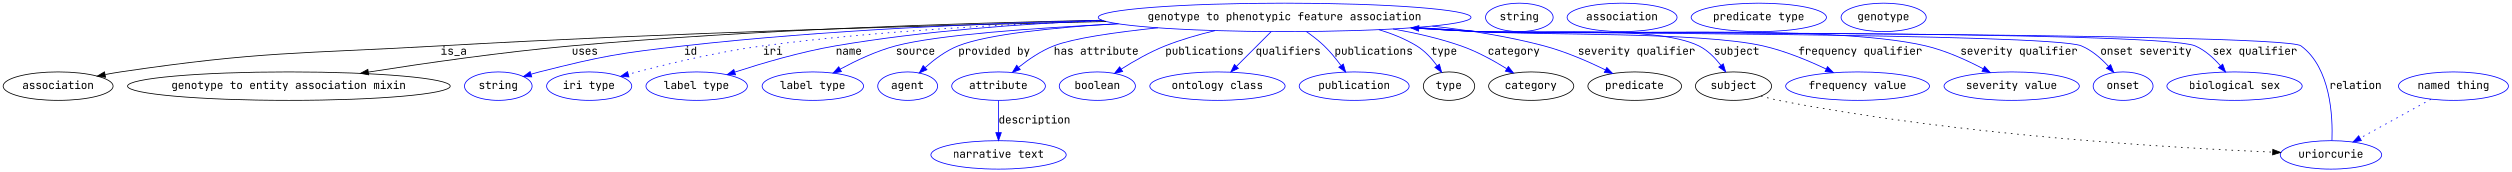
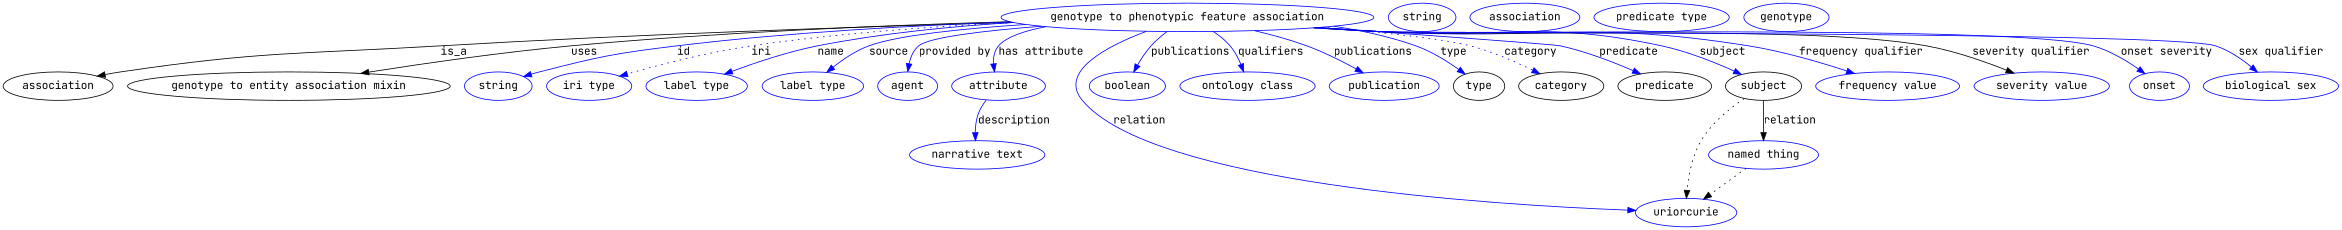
(1700, 32) -> (1663, 33)
(1912, 34) -> (1293, 178)
(1452, 43) -> (1451, 42)
(1637, 52) -> (1629, 52)
none -> (1764, 117)
(2396, 119) -> (1728, 181)
